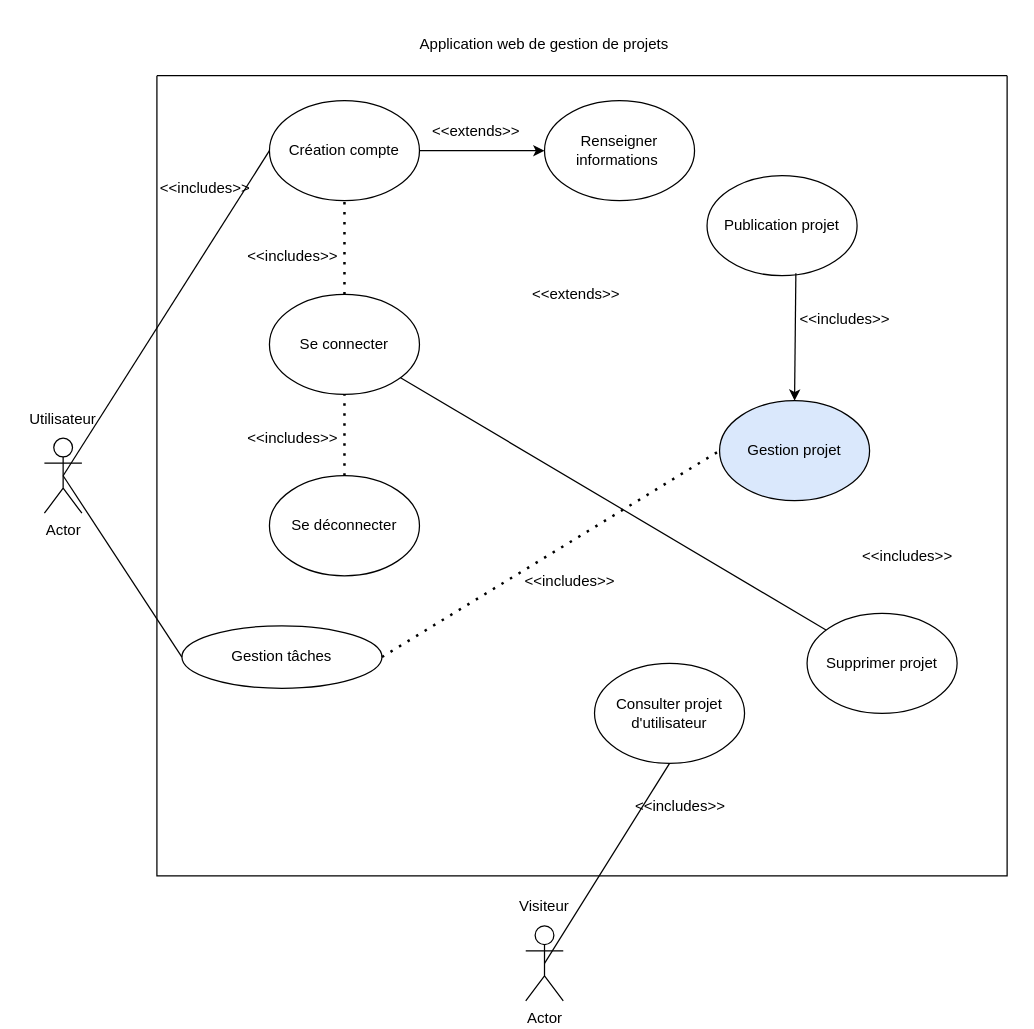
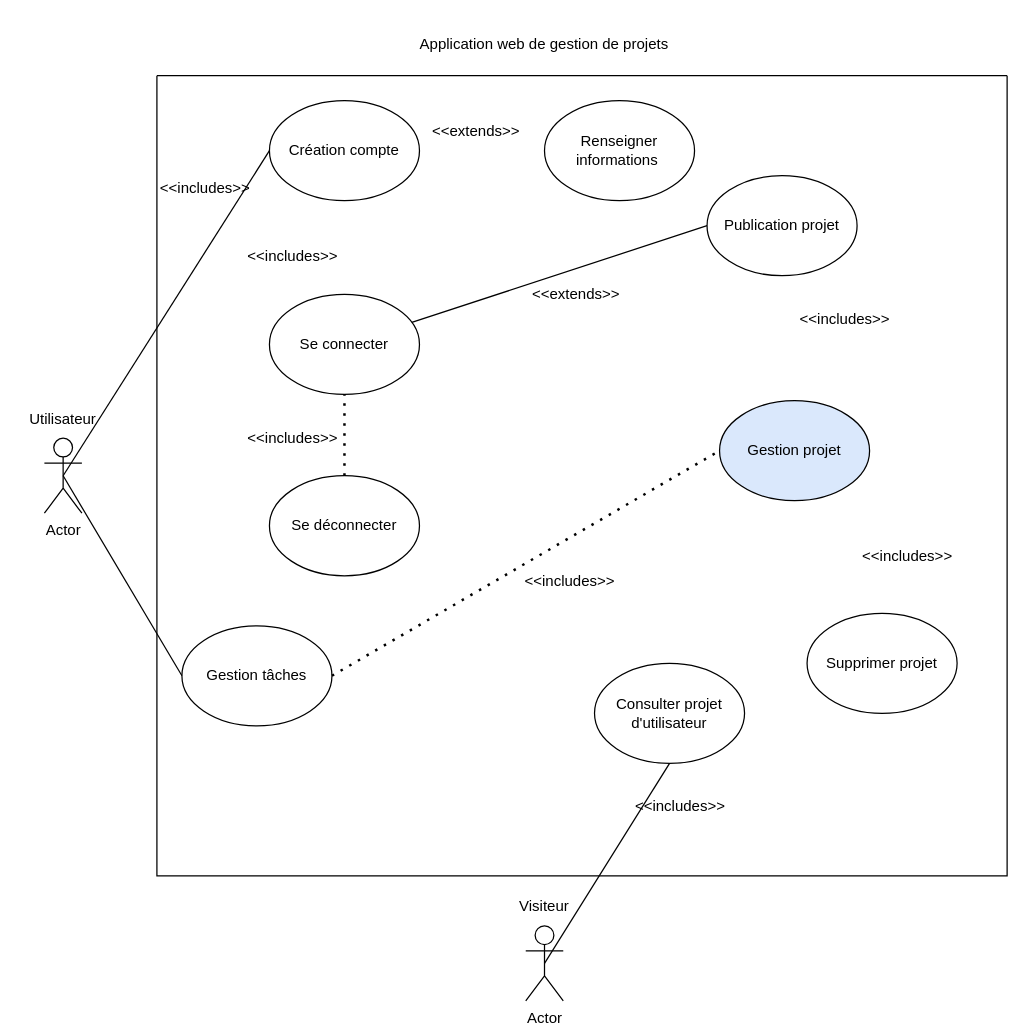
(477, 151) -> none
(344, 250) -> none
(795, 332) -> none
(509, 442) -> (559, 274)
(282, 657) -> (257, 676)
